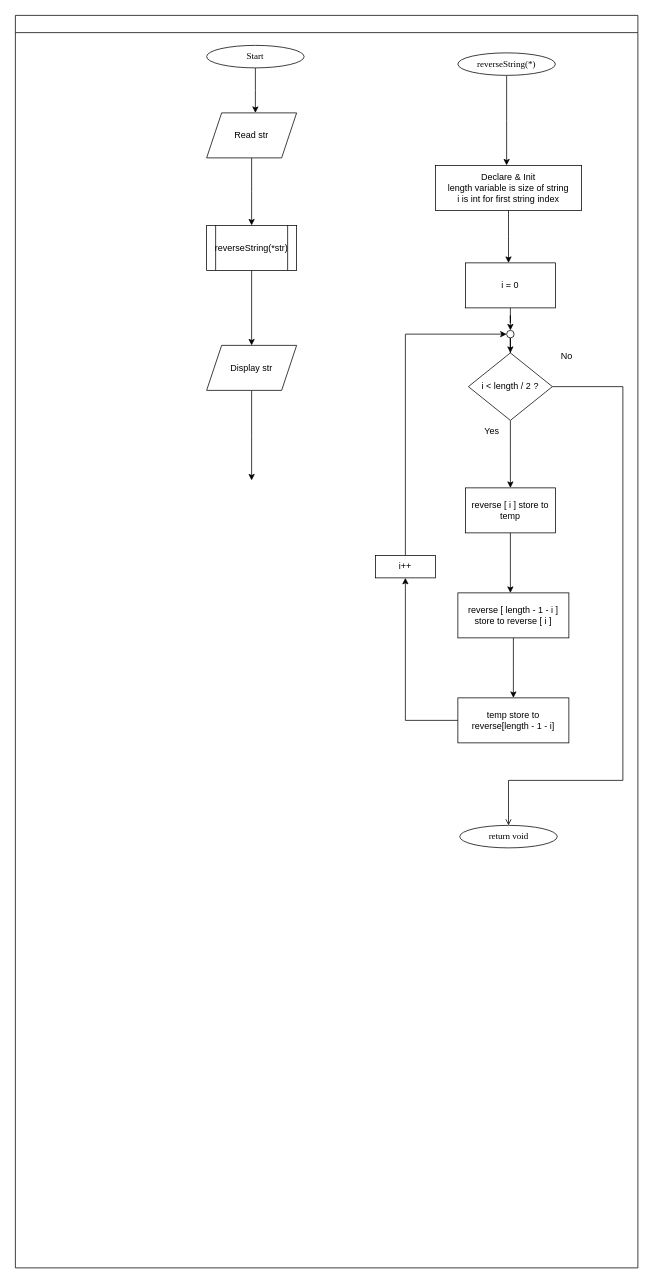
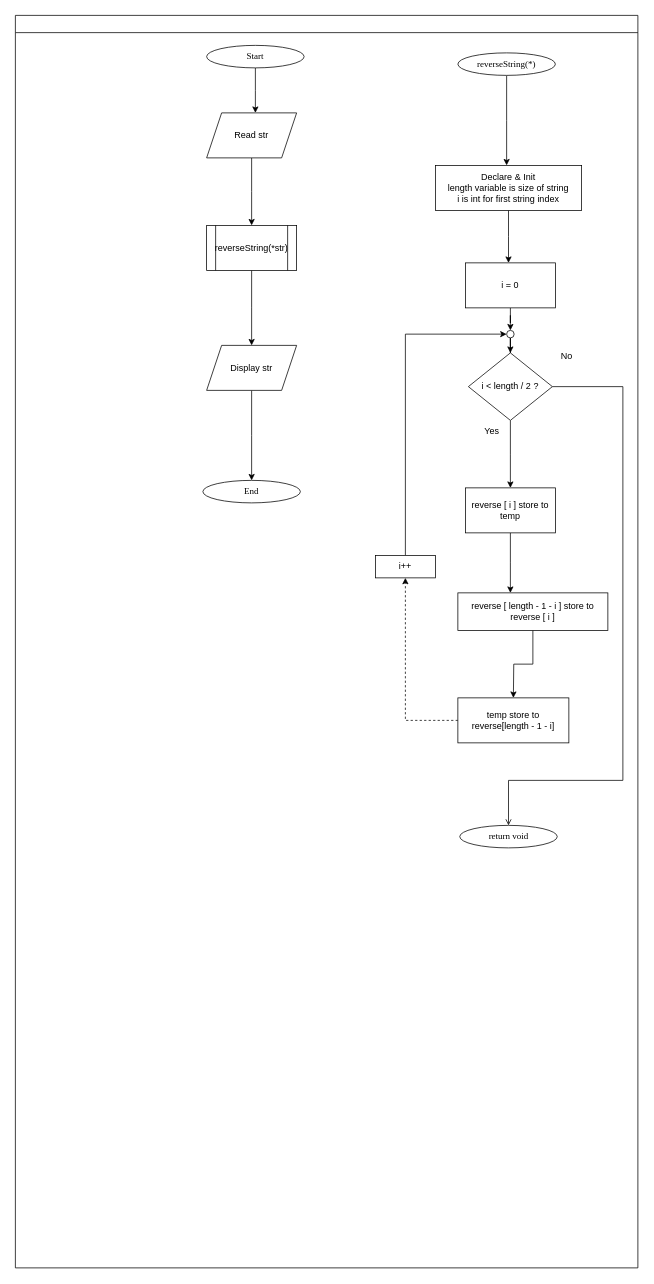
none -> (252, 492)
(513, 615) -> (533, 612)
(405, 677) -> (405, 677)
